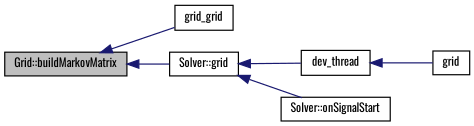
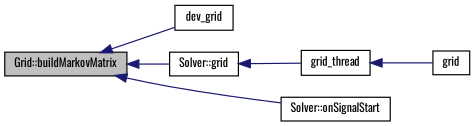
(204, 18) -> (204, 18)
(336, 63) -> (336, 63)
(276, 89) -> (203, 92)
